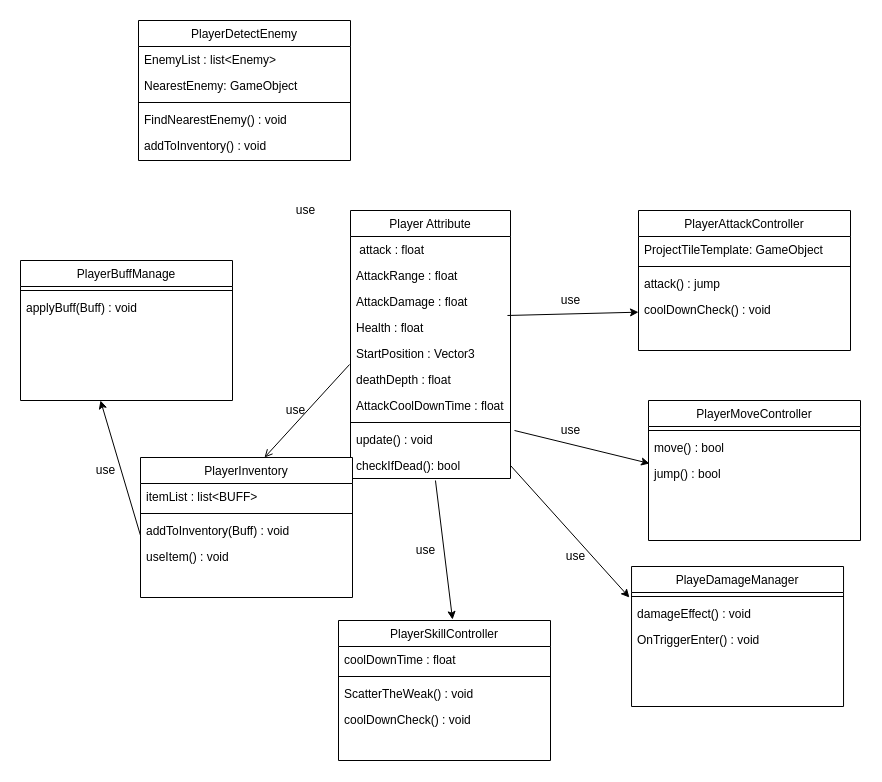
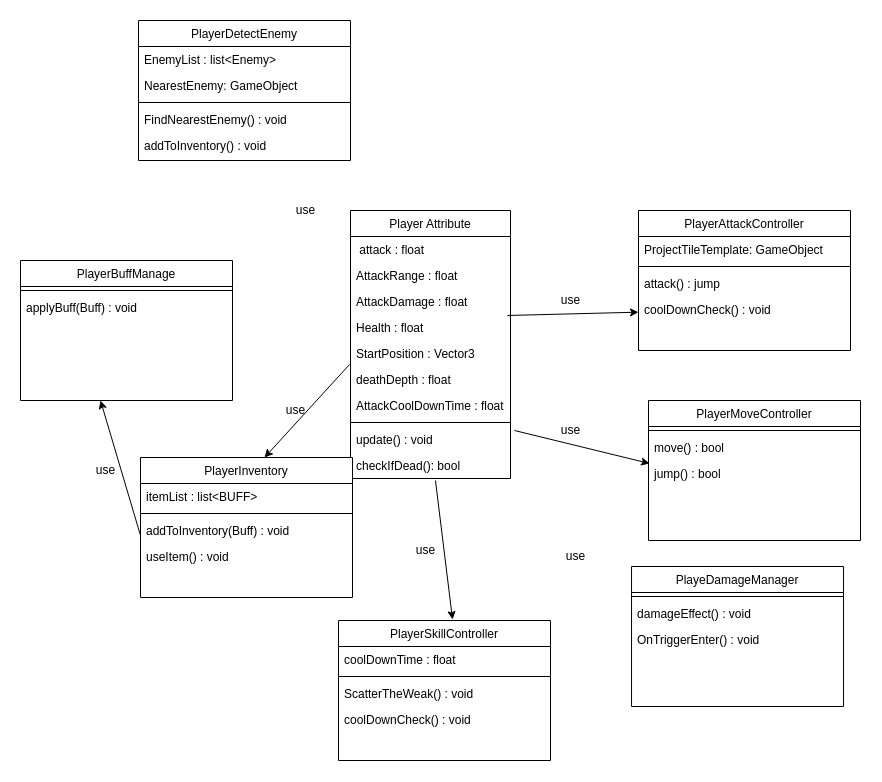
(269, 453) -> (270, 451)
(568, 530) -> none
